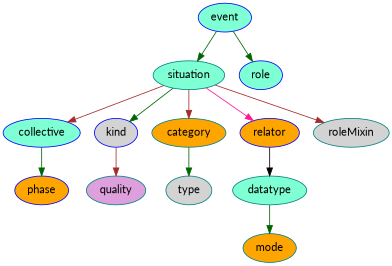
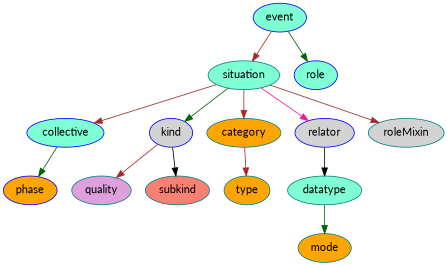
(209, 43) -> (264, 43)
(270, 133) -> (325, 133)
(189, 158) -> (245, 158)
none -> (177, 190)
(189, 190) -> (247, 190)
